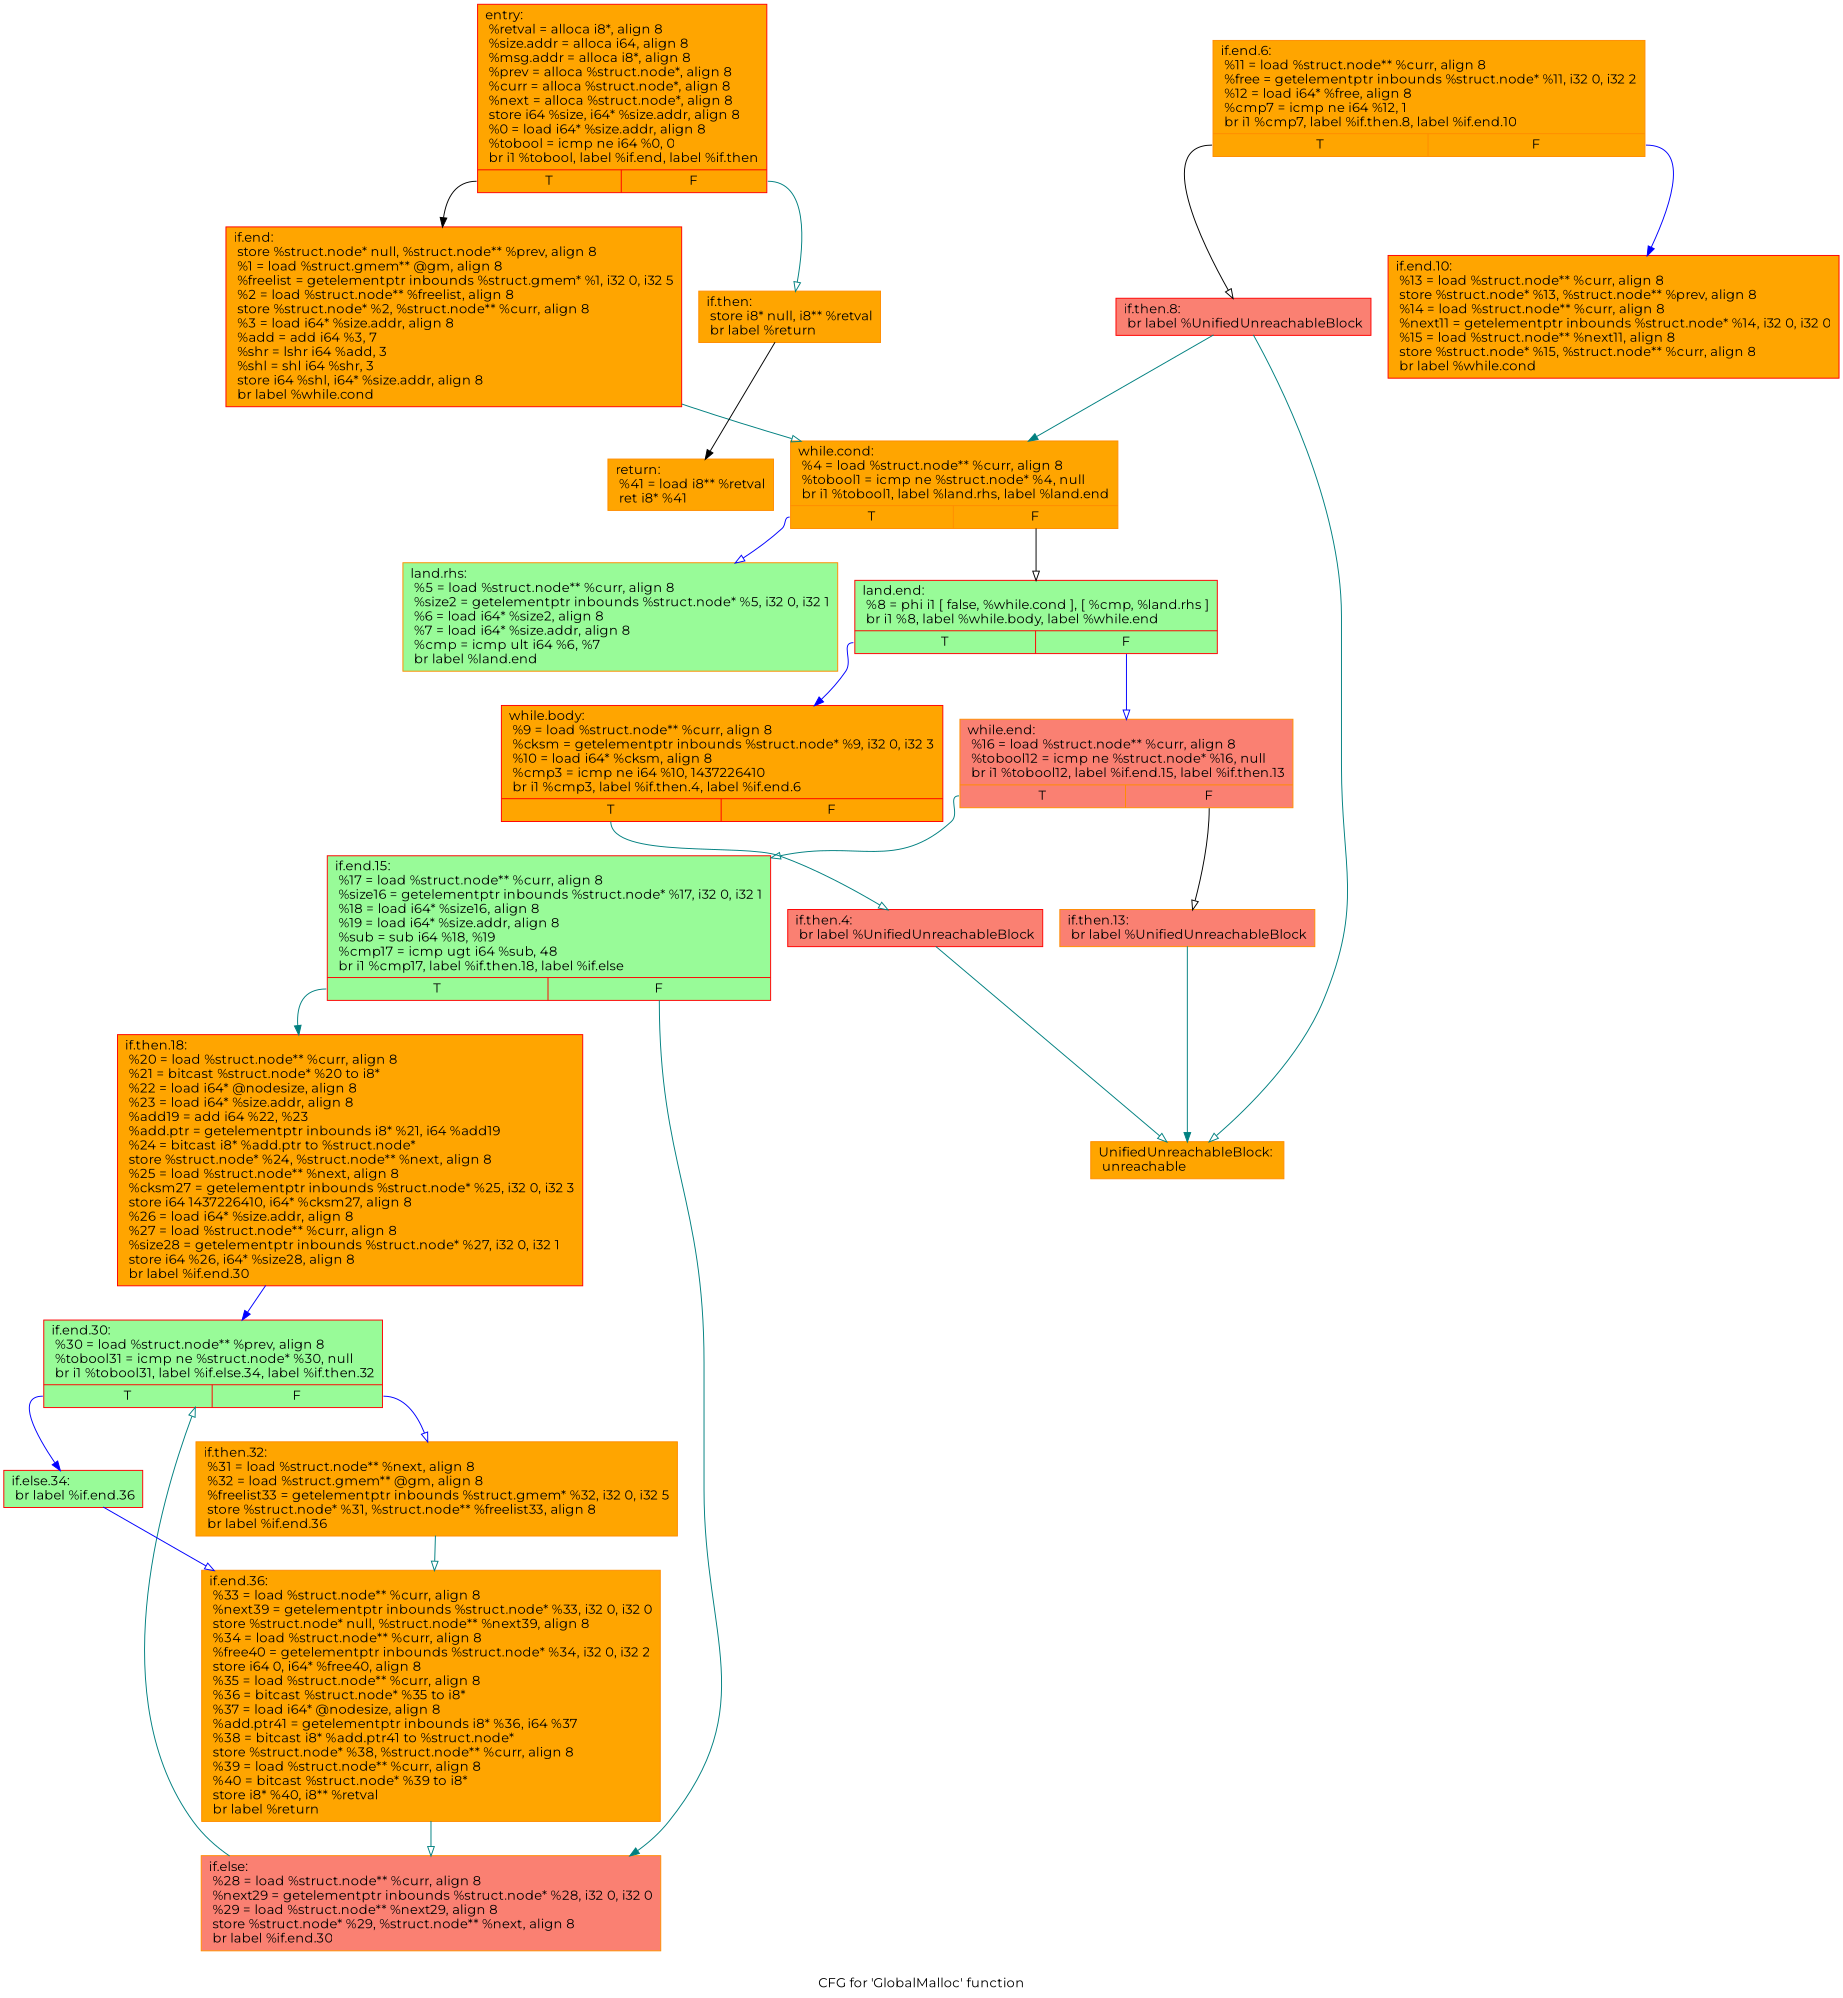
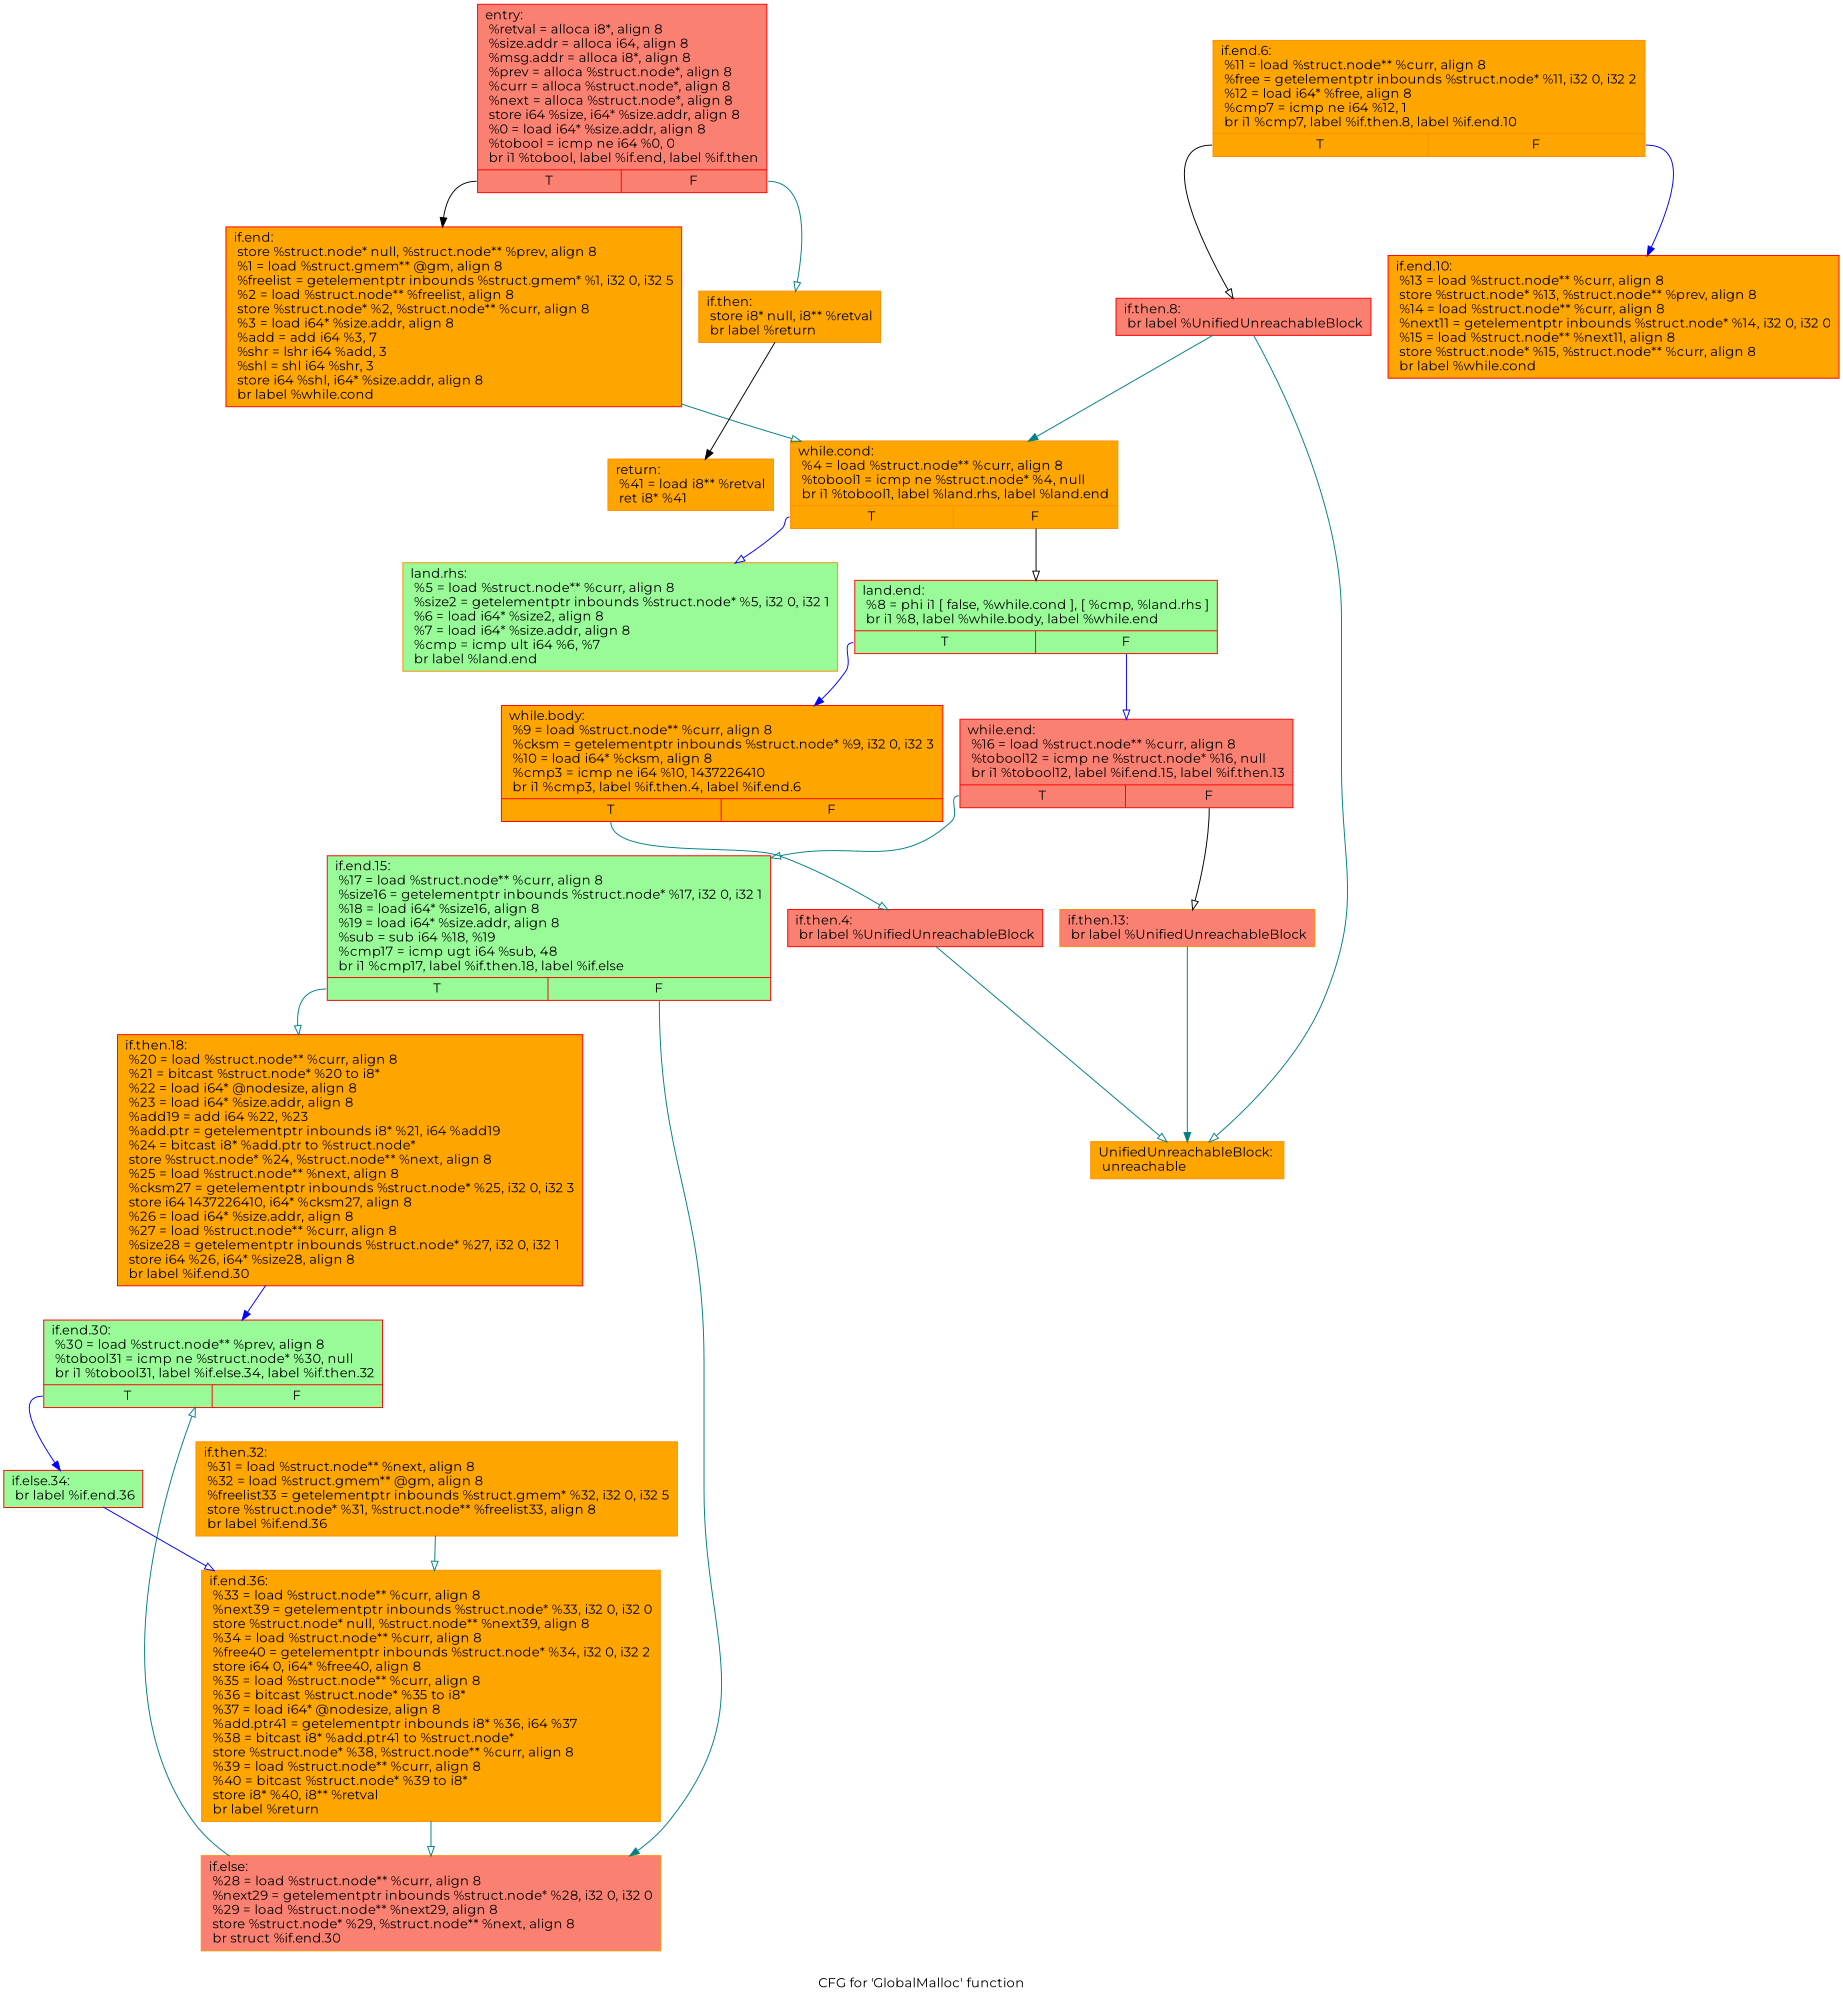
(622, 98) -> (622, 98)
(1126, 763) -> (1126, 763)
(303, 1000) -> (303, 1000)
(409, 1408) -> none
(271, 1938) -> (275, 1938)
